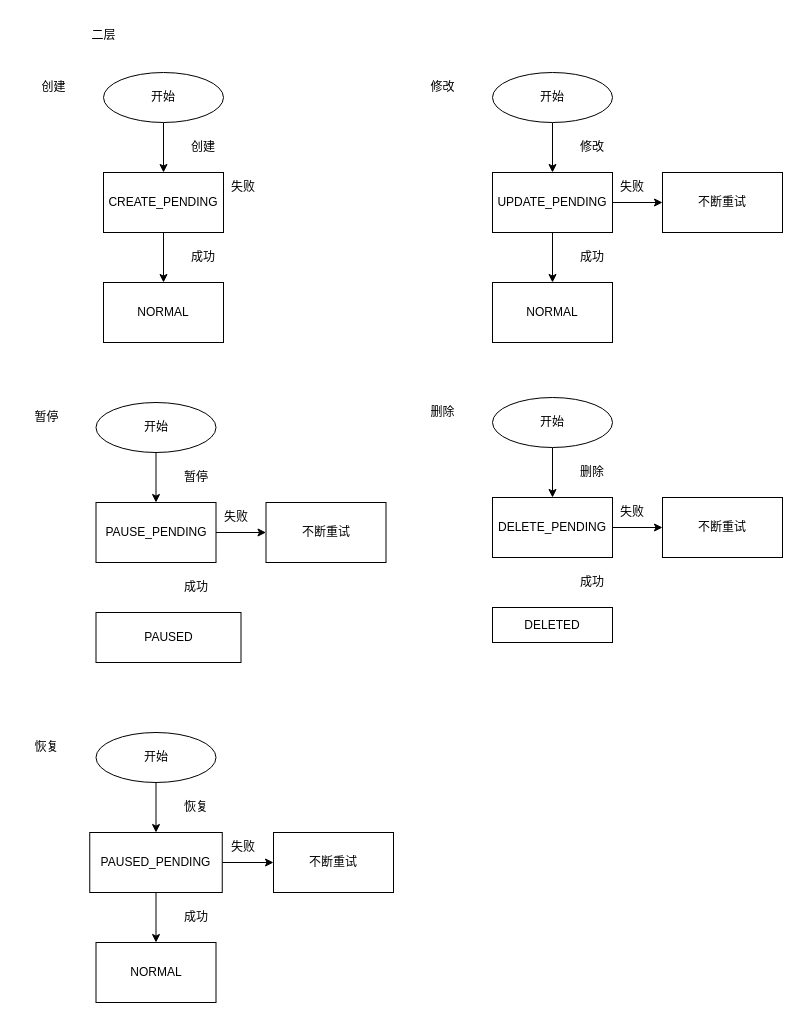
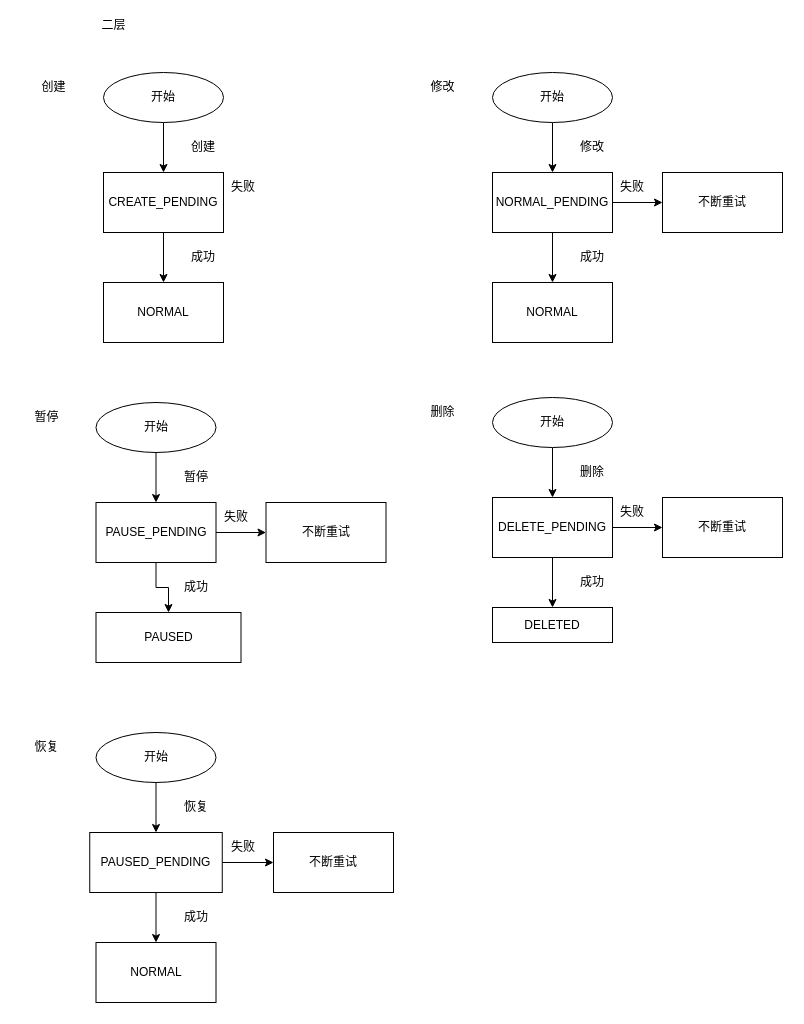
(104, 36) -> (114, 26)
(553, 203) -> (553, 203)
none -> (553, 579)
none -> (158, 588)
